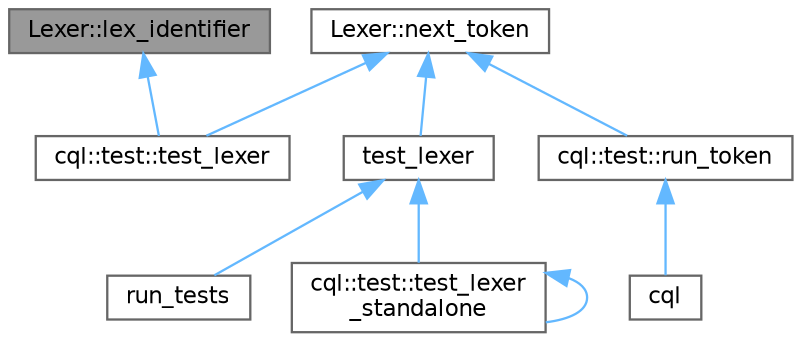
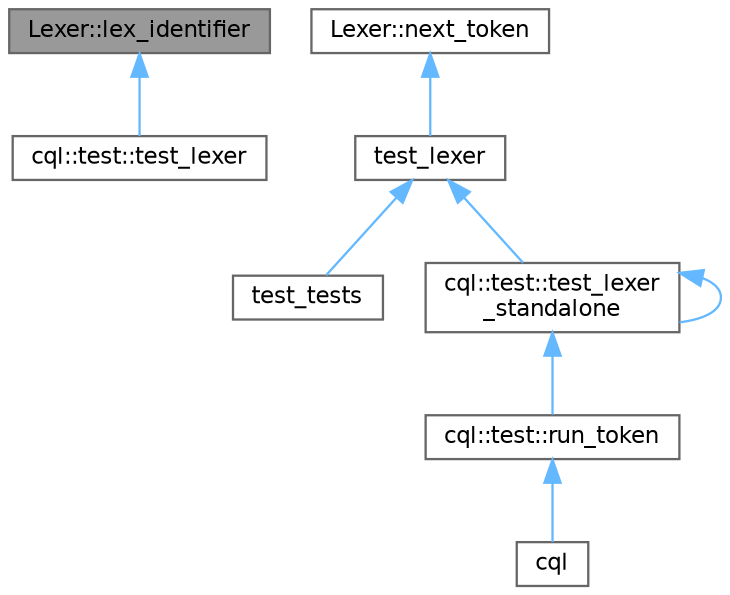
(286, 99) -> none
(558, 100) -> (553, 385)
(179, 298) -> (308, 298)
